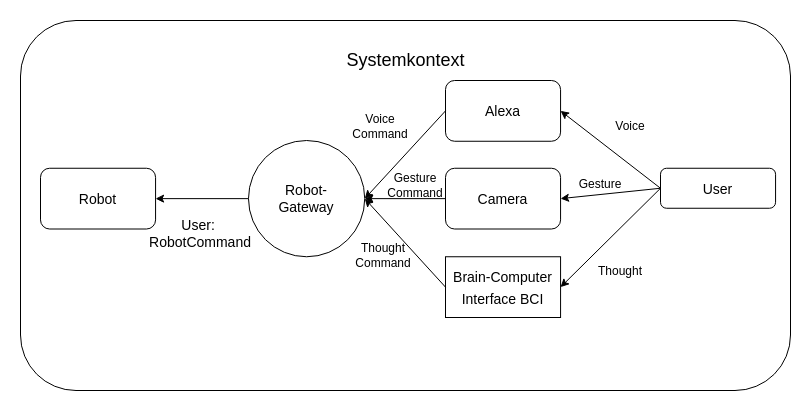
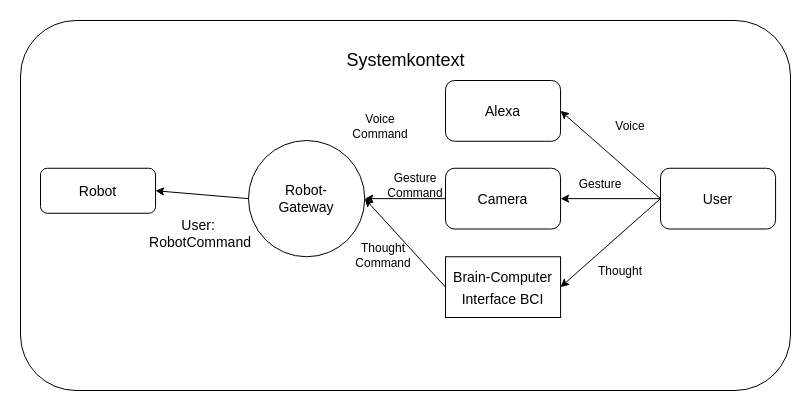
(407, 152) -> none
(718, 188) -> (718, 199)
(98, 199) -> (98, 191)
